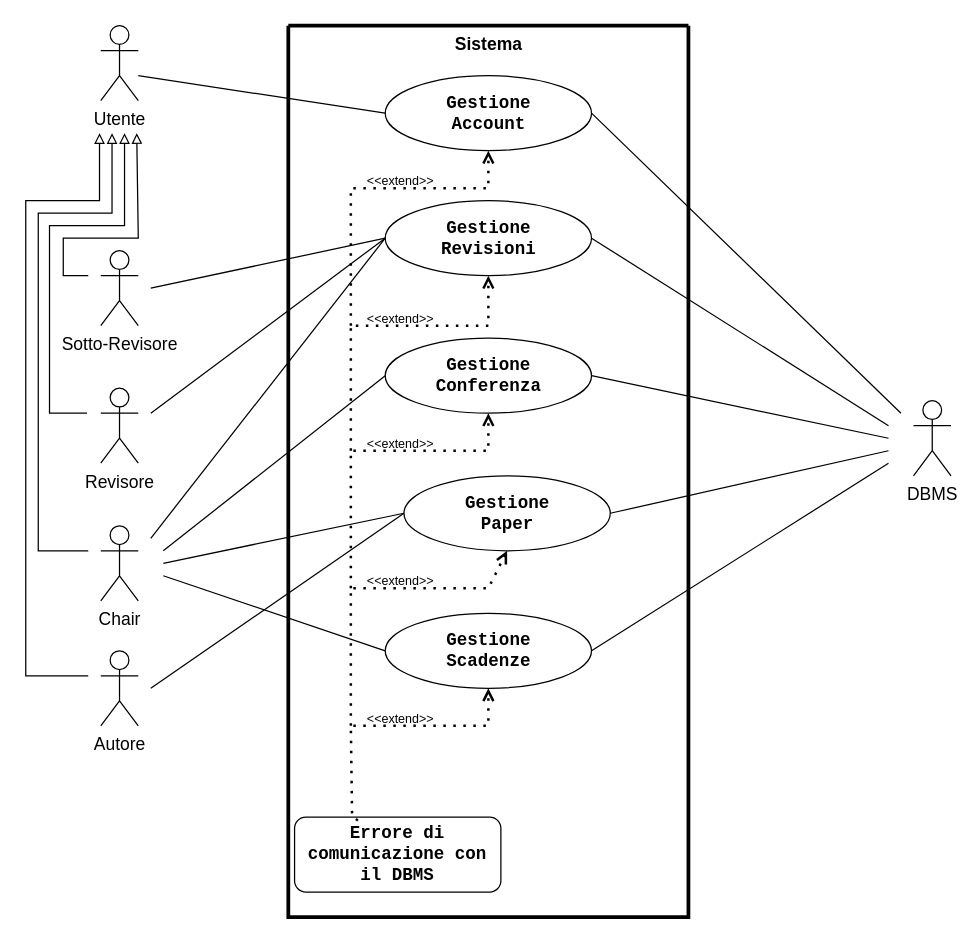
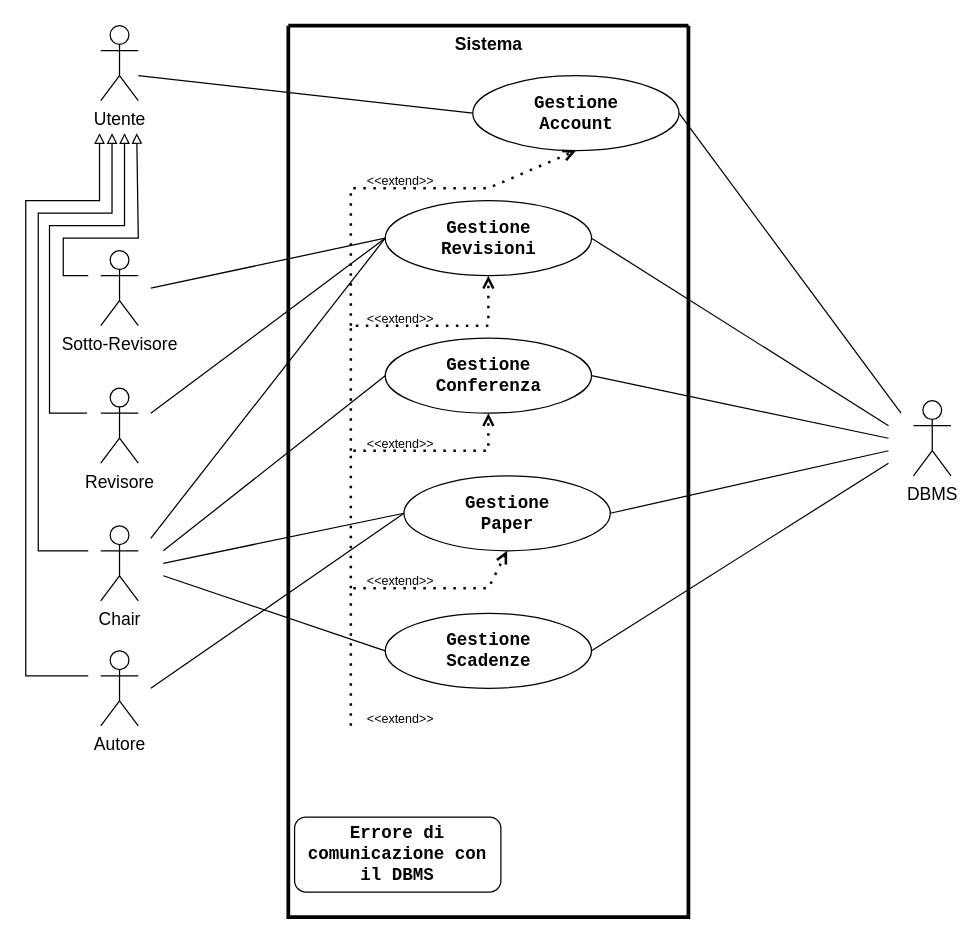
(488, 113) -> (576, 113)
(386, 726) -> none
